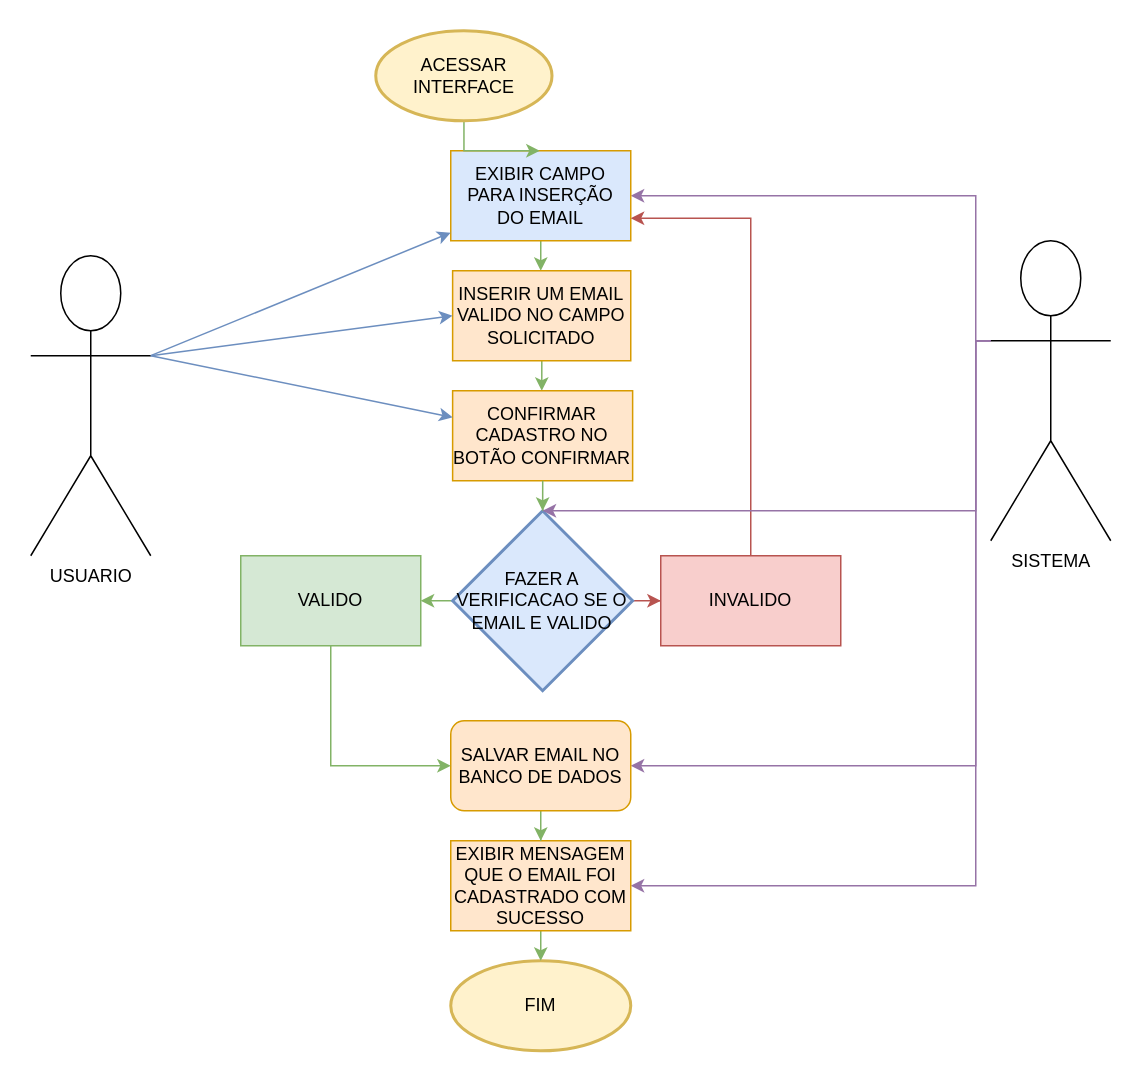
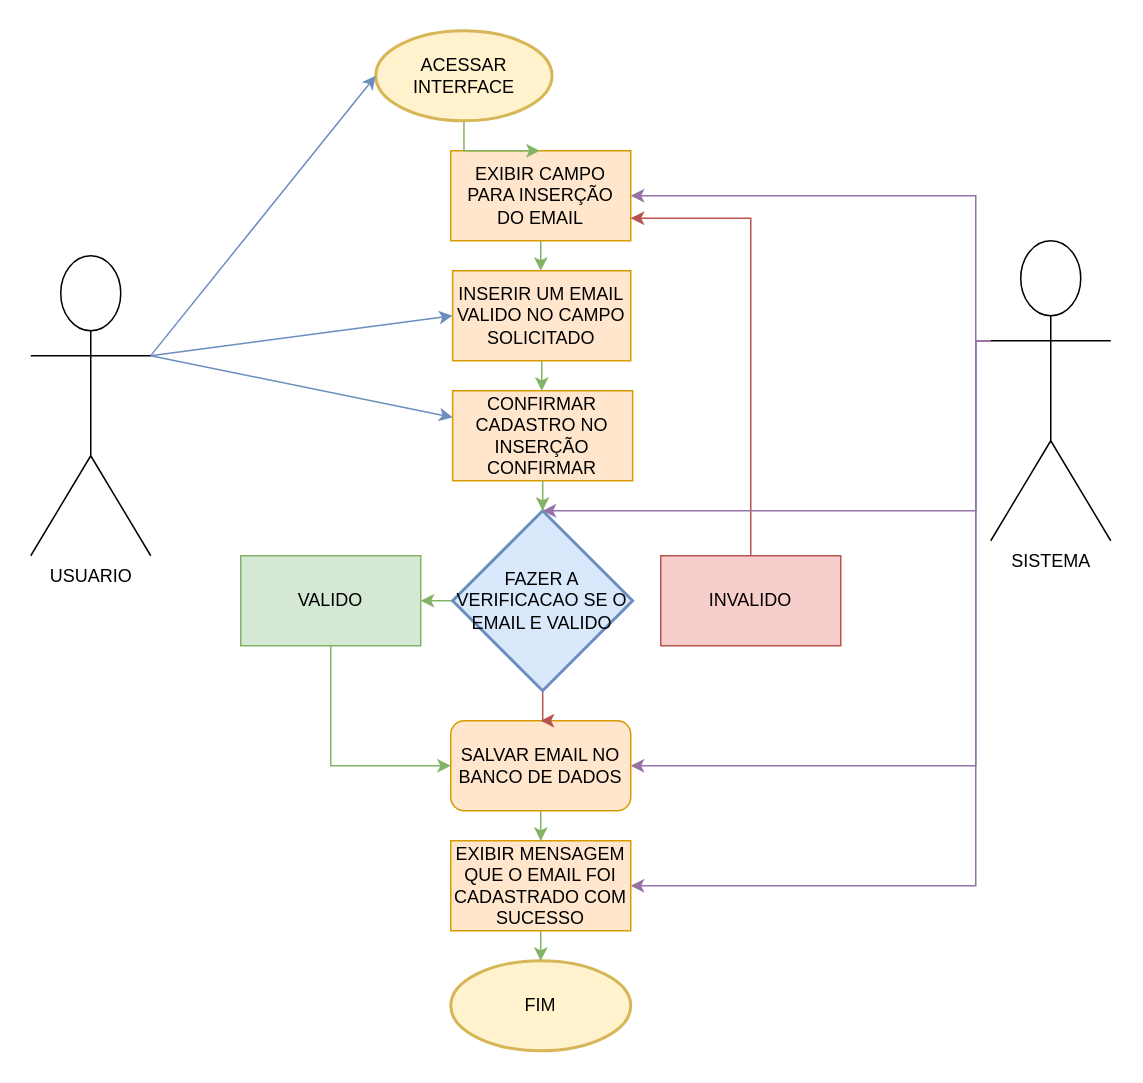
(541, 196) -> (541, 196)
(299, 295) -> (261, 218)
(542, 436) -> (542, 436)
(652, 601) -> (543, 709)
